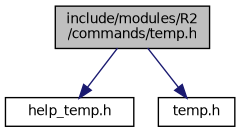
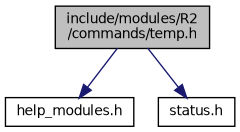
(70, 112) -> (70, 112)
(197, 112) -> (197, 112)
